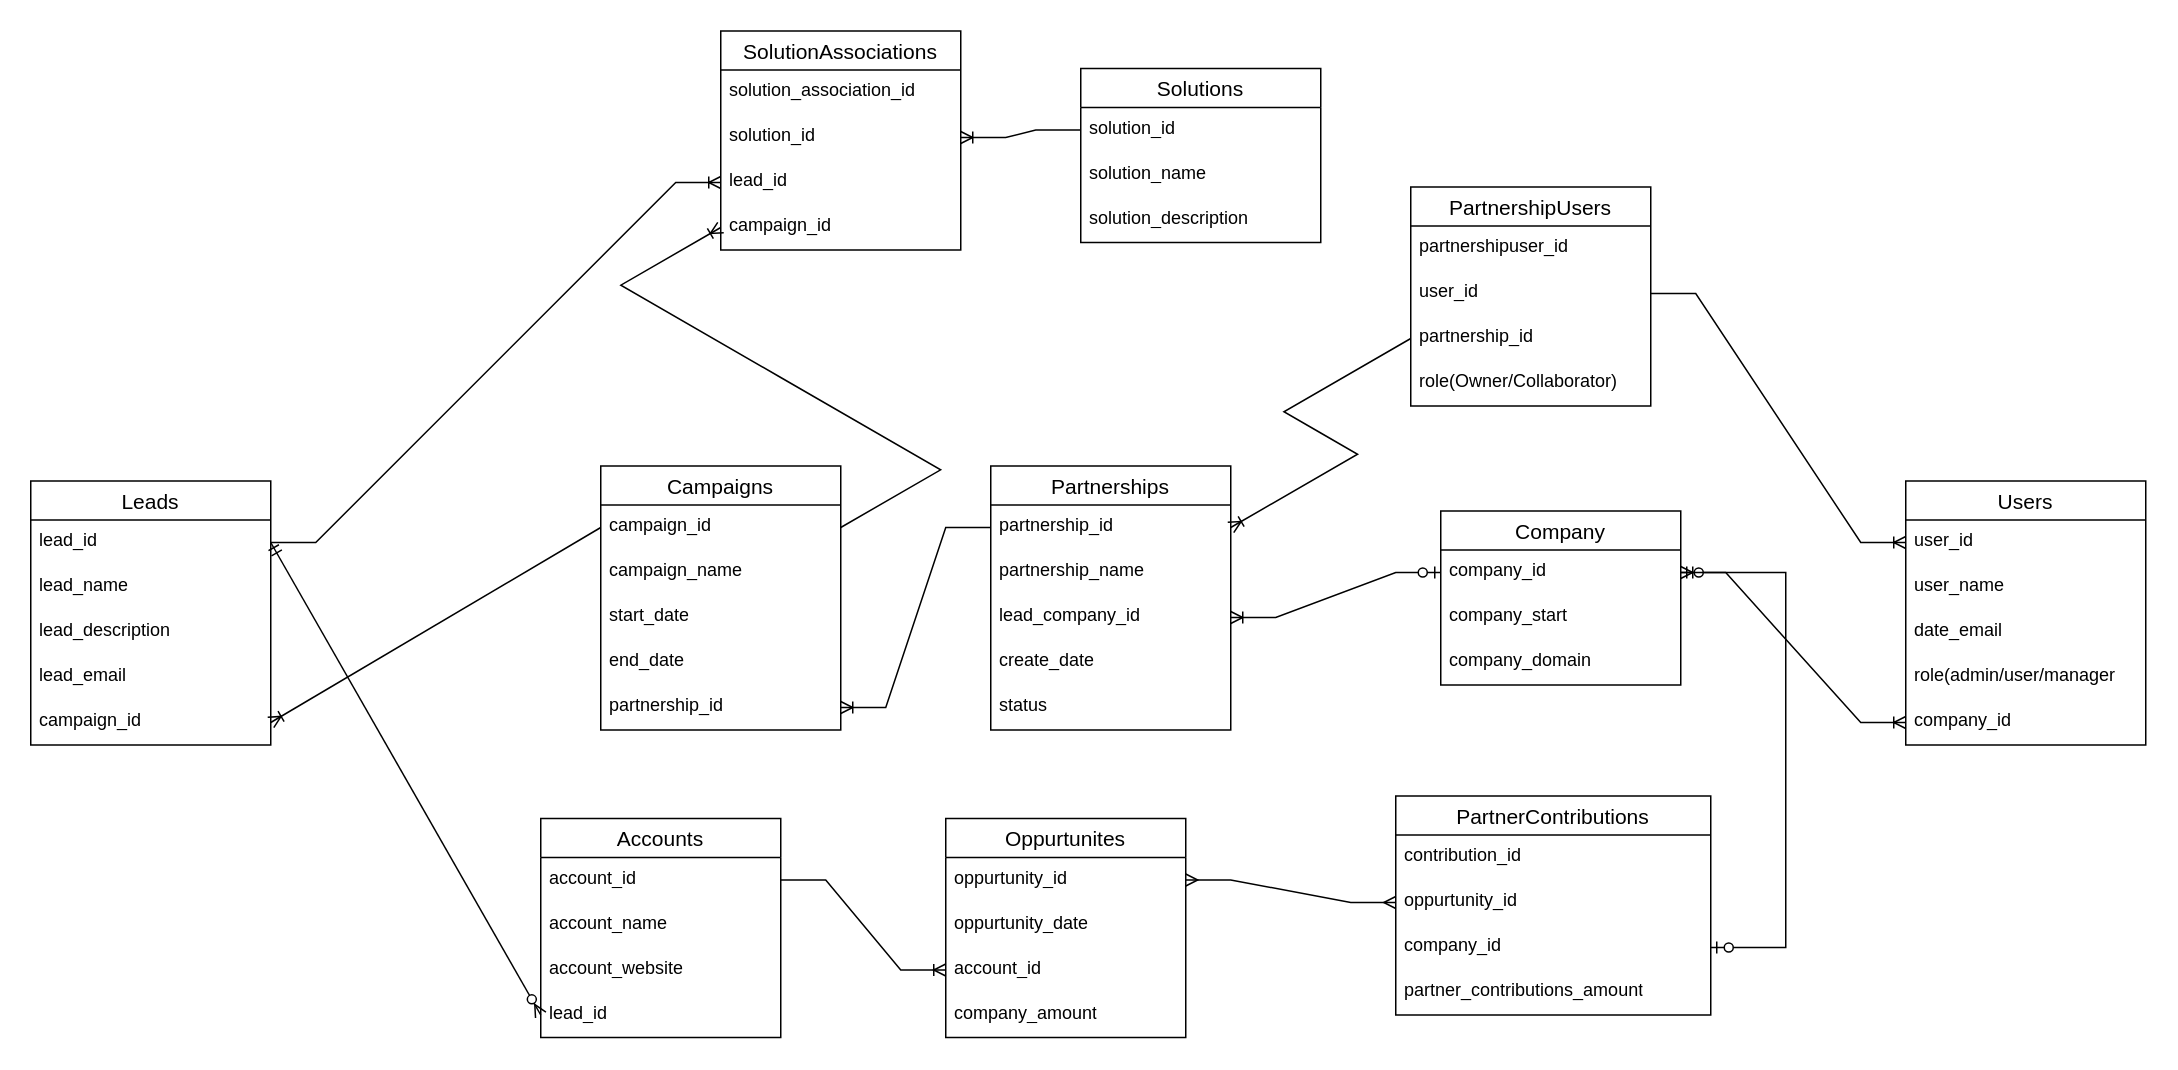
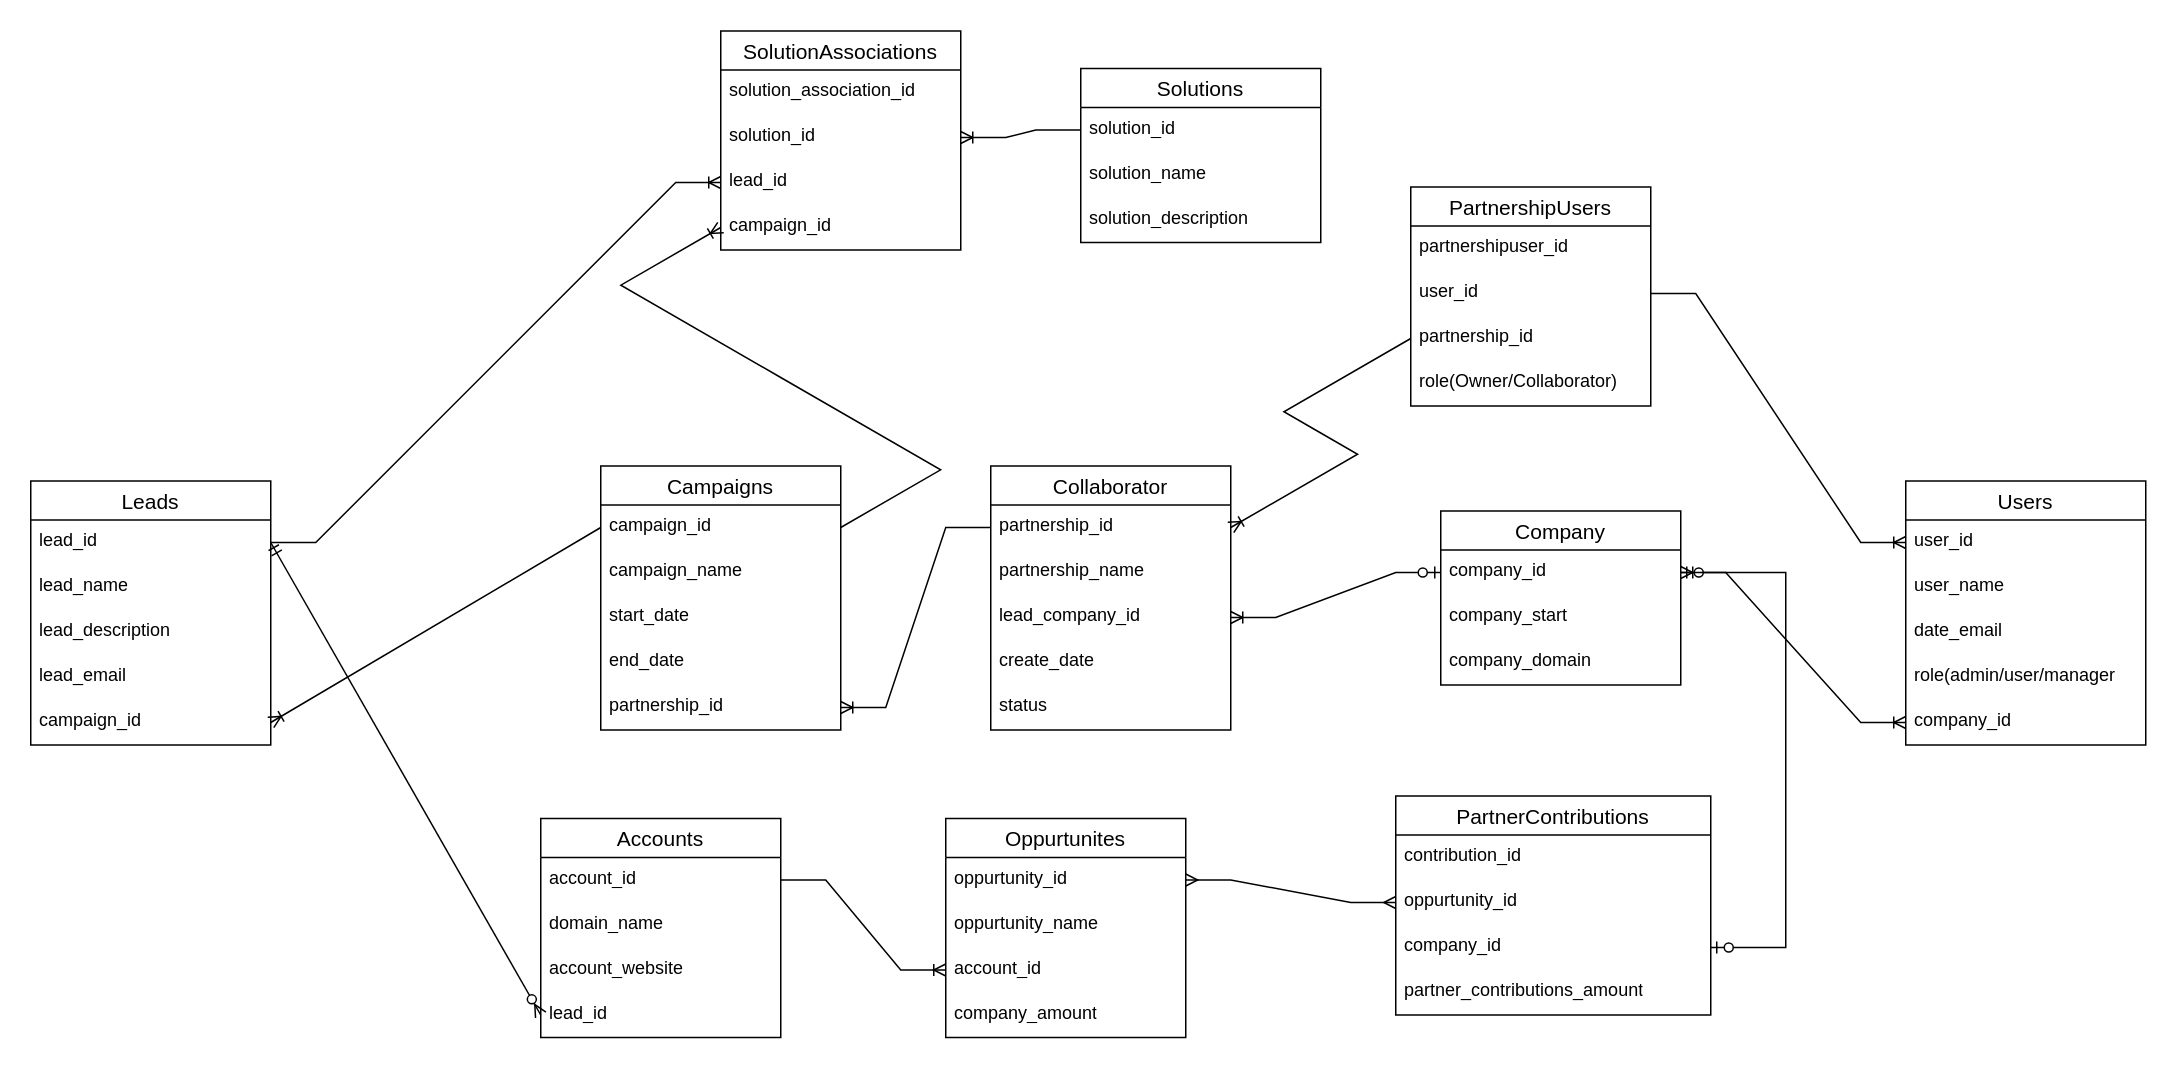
(1110, 487) -> (1110, 487)
(610, 924) -> (603, 924)
(1033, 924) -> (1033, 924)
